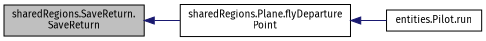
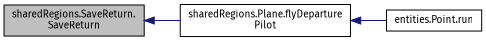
(265, 21) -> (265, 21)
(434, 21) -> (434, 21)
